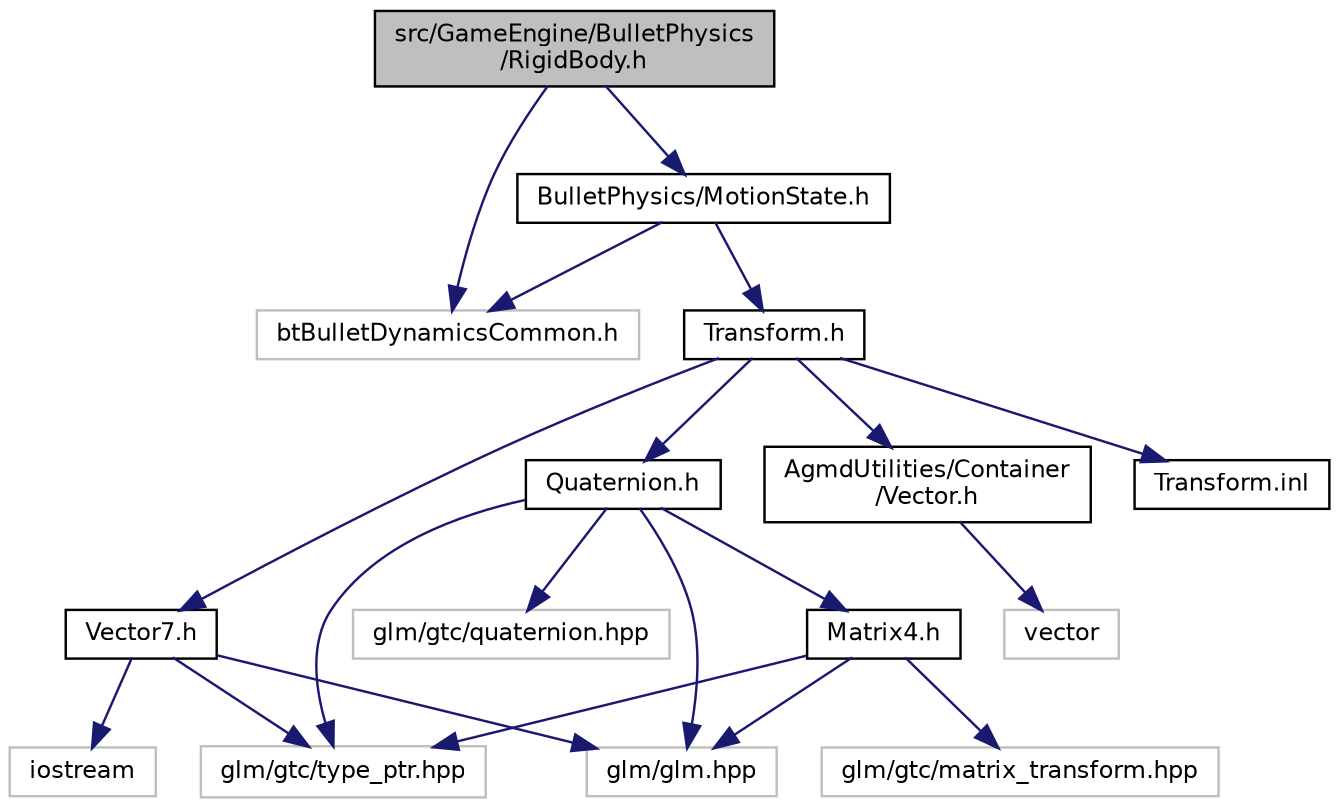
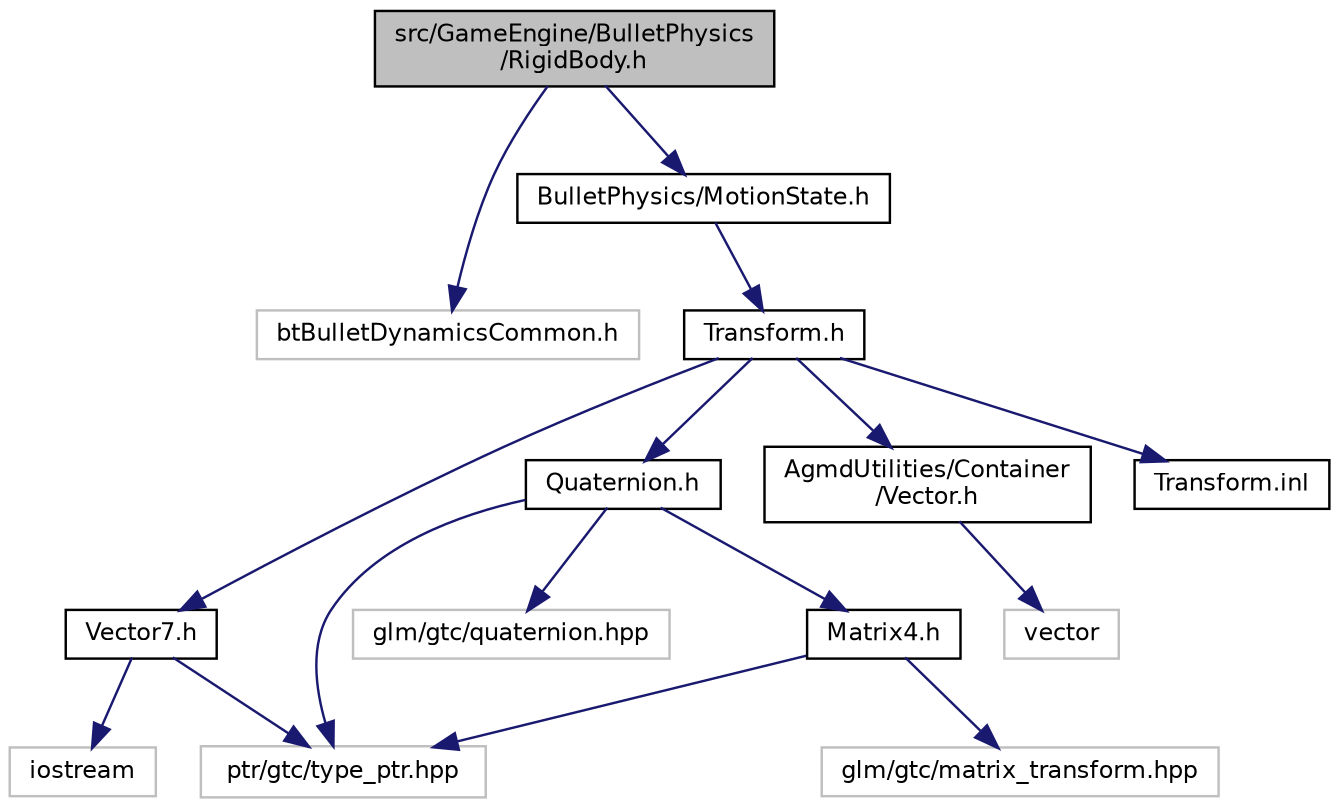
(587, 261) -> none
(343, 772) -> (343, 772)
(682, 772) -> none
